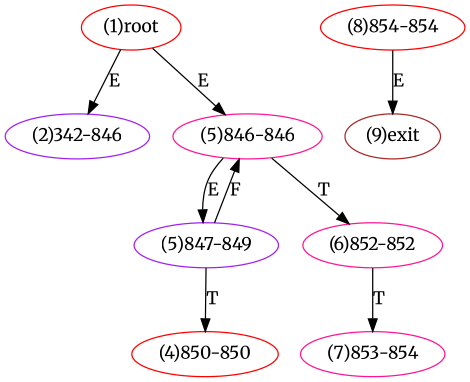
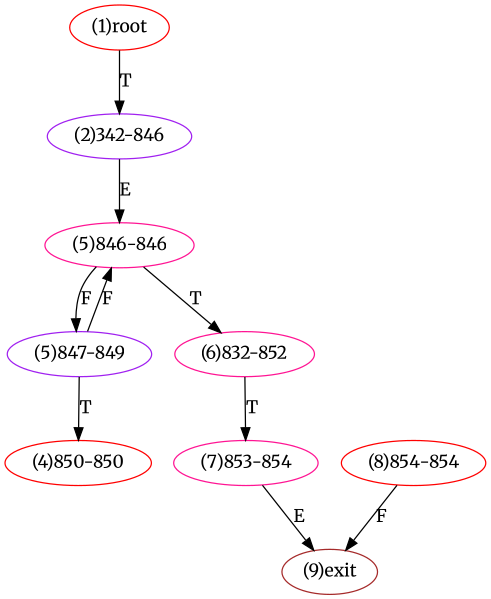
(184, 77) -> (120, 185)
(115, 82) -> (126, 82)
(399, 82) -> (382, 517)
(214, 191) -> (86, 300)
(373, 245) -> (245, 354)
none -> (284, 513)
